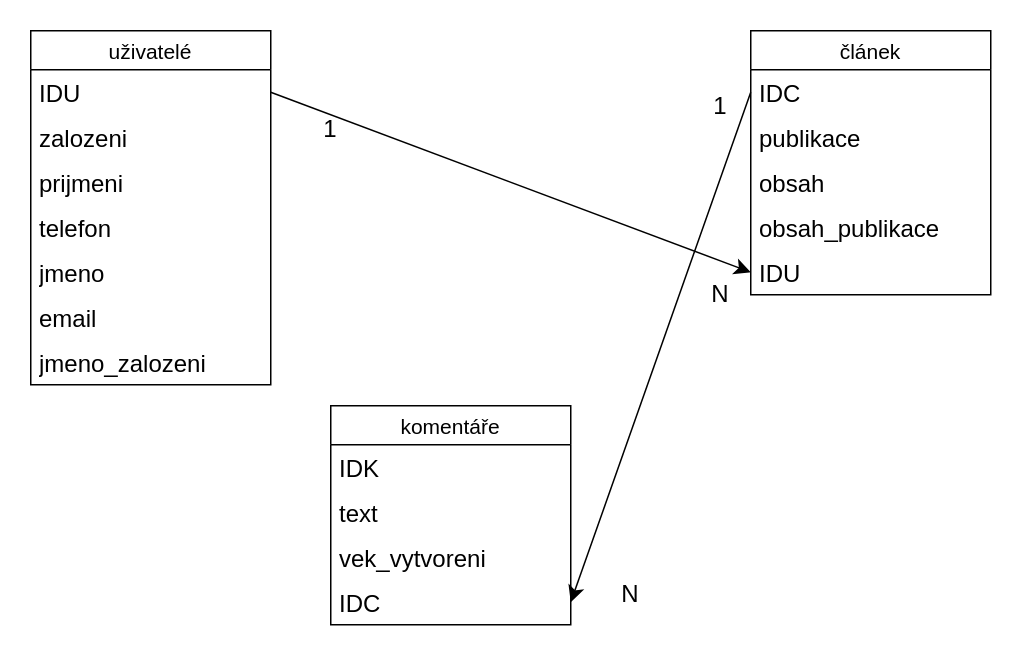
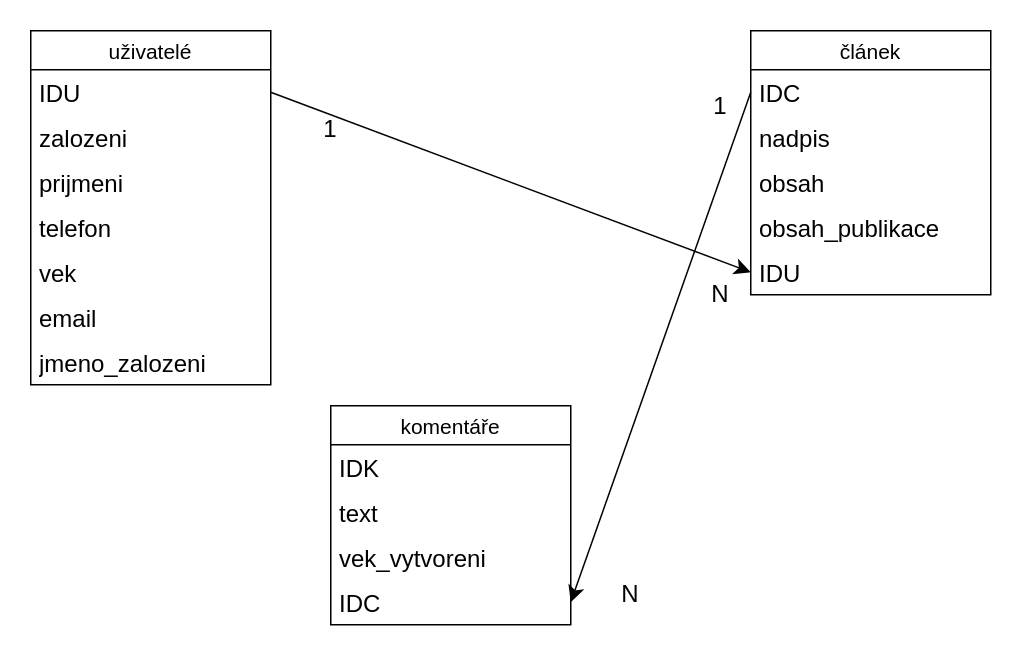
(814, 140) -> (797, 140)
(73, 275) -> (60, 275)
